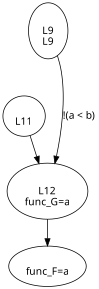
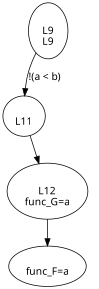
(63, 106) -> (29, 70)
